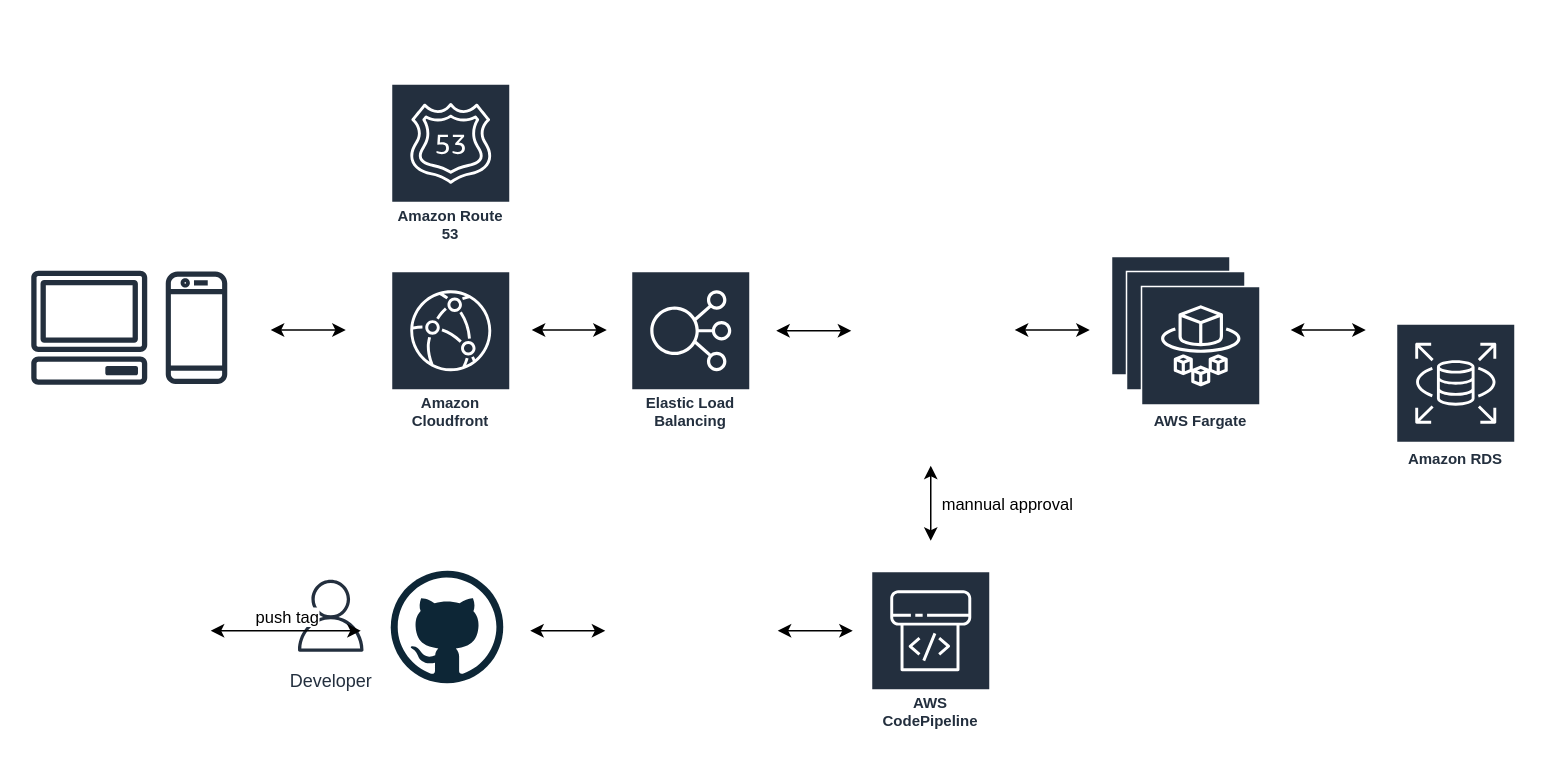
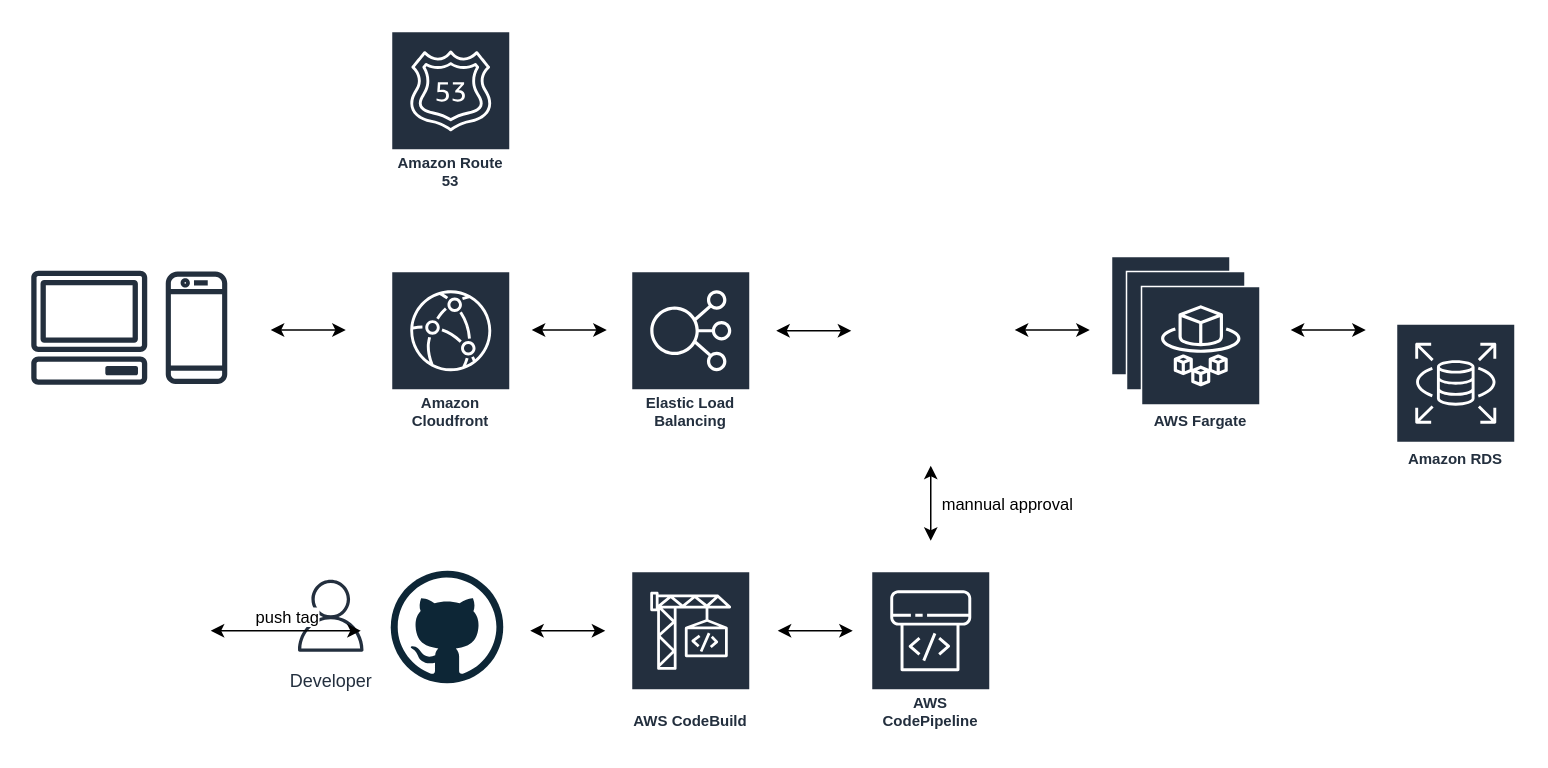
(451, 166) -> (451, 113)
none -> (691, 653)
